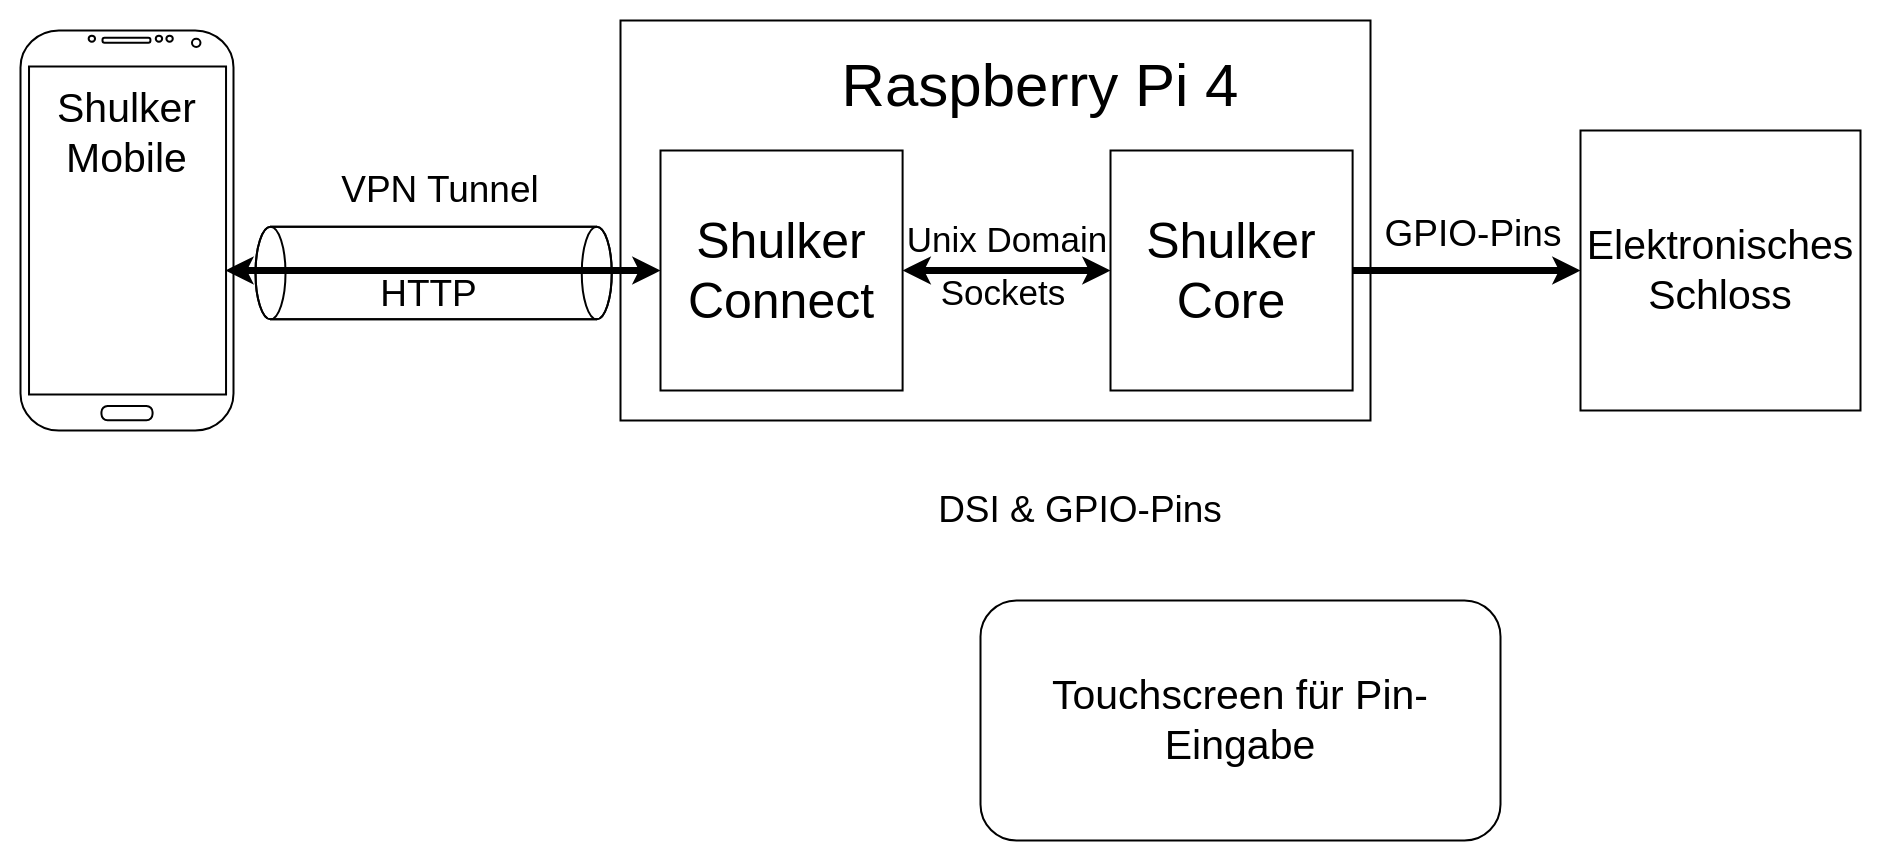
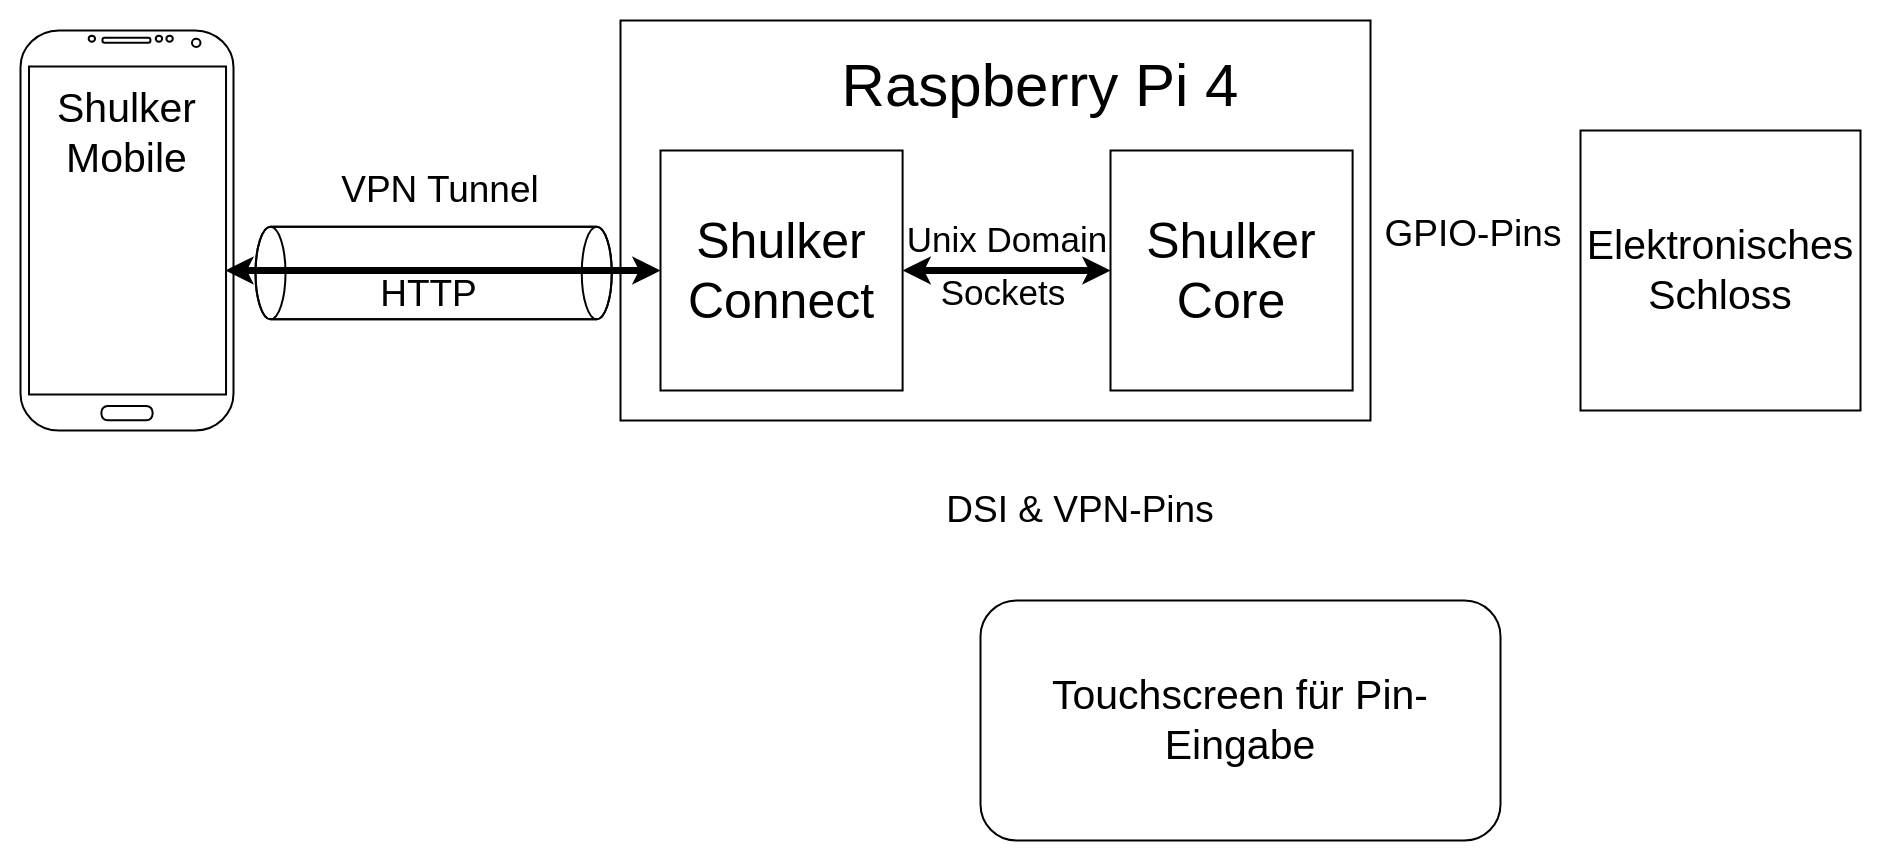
(1458, 271) -> none
(1081, 511) -> (1081, 511)
